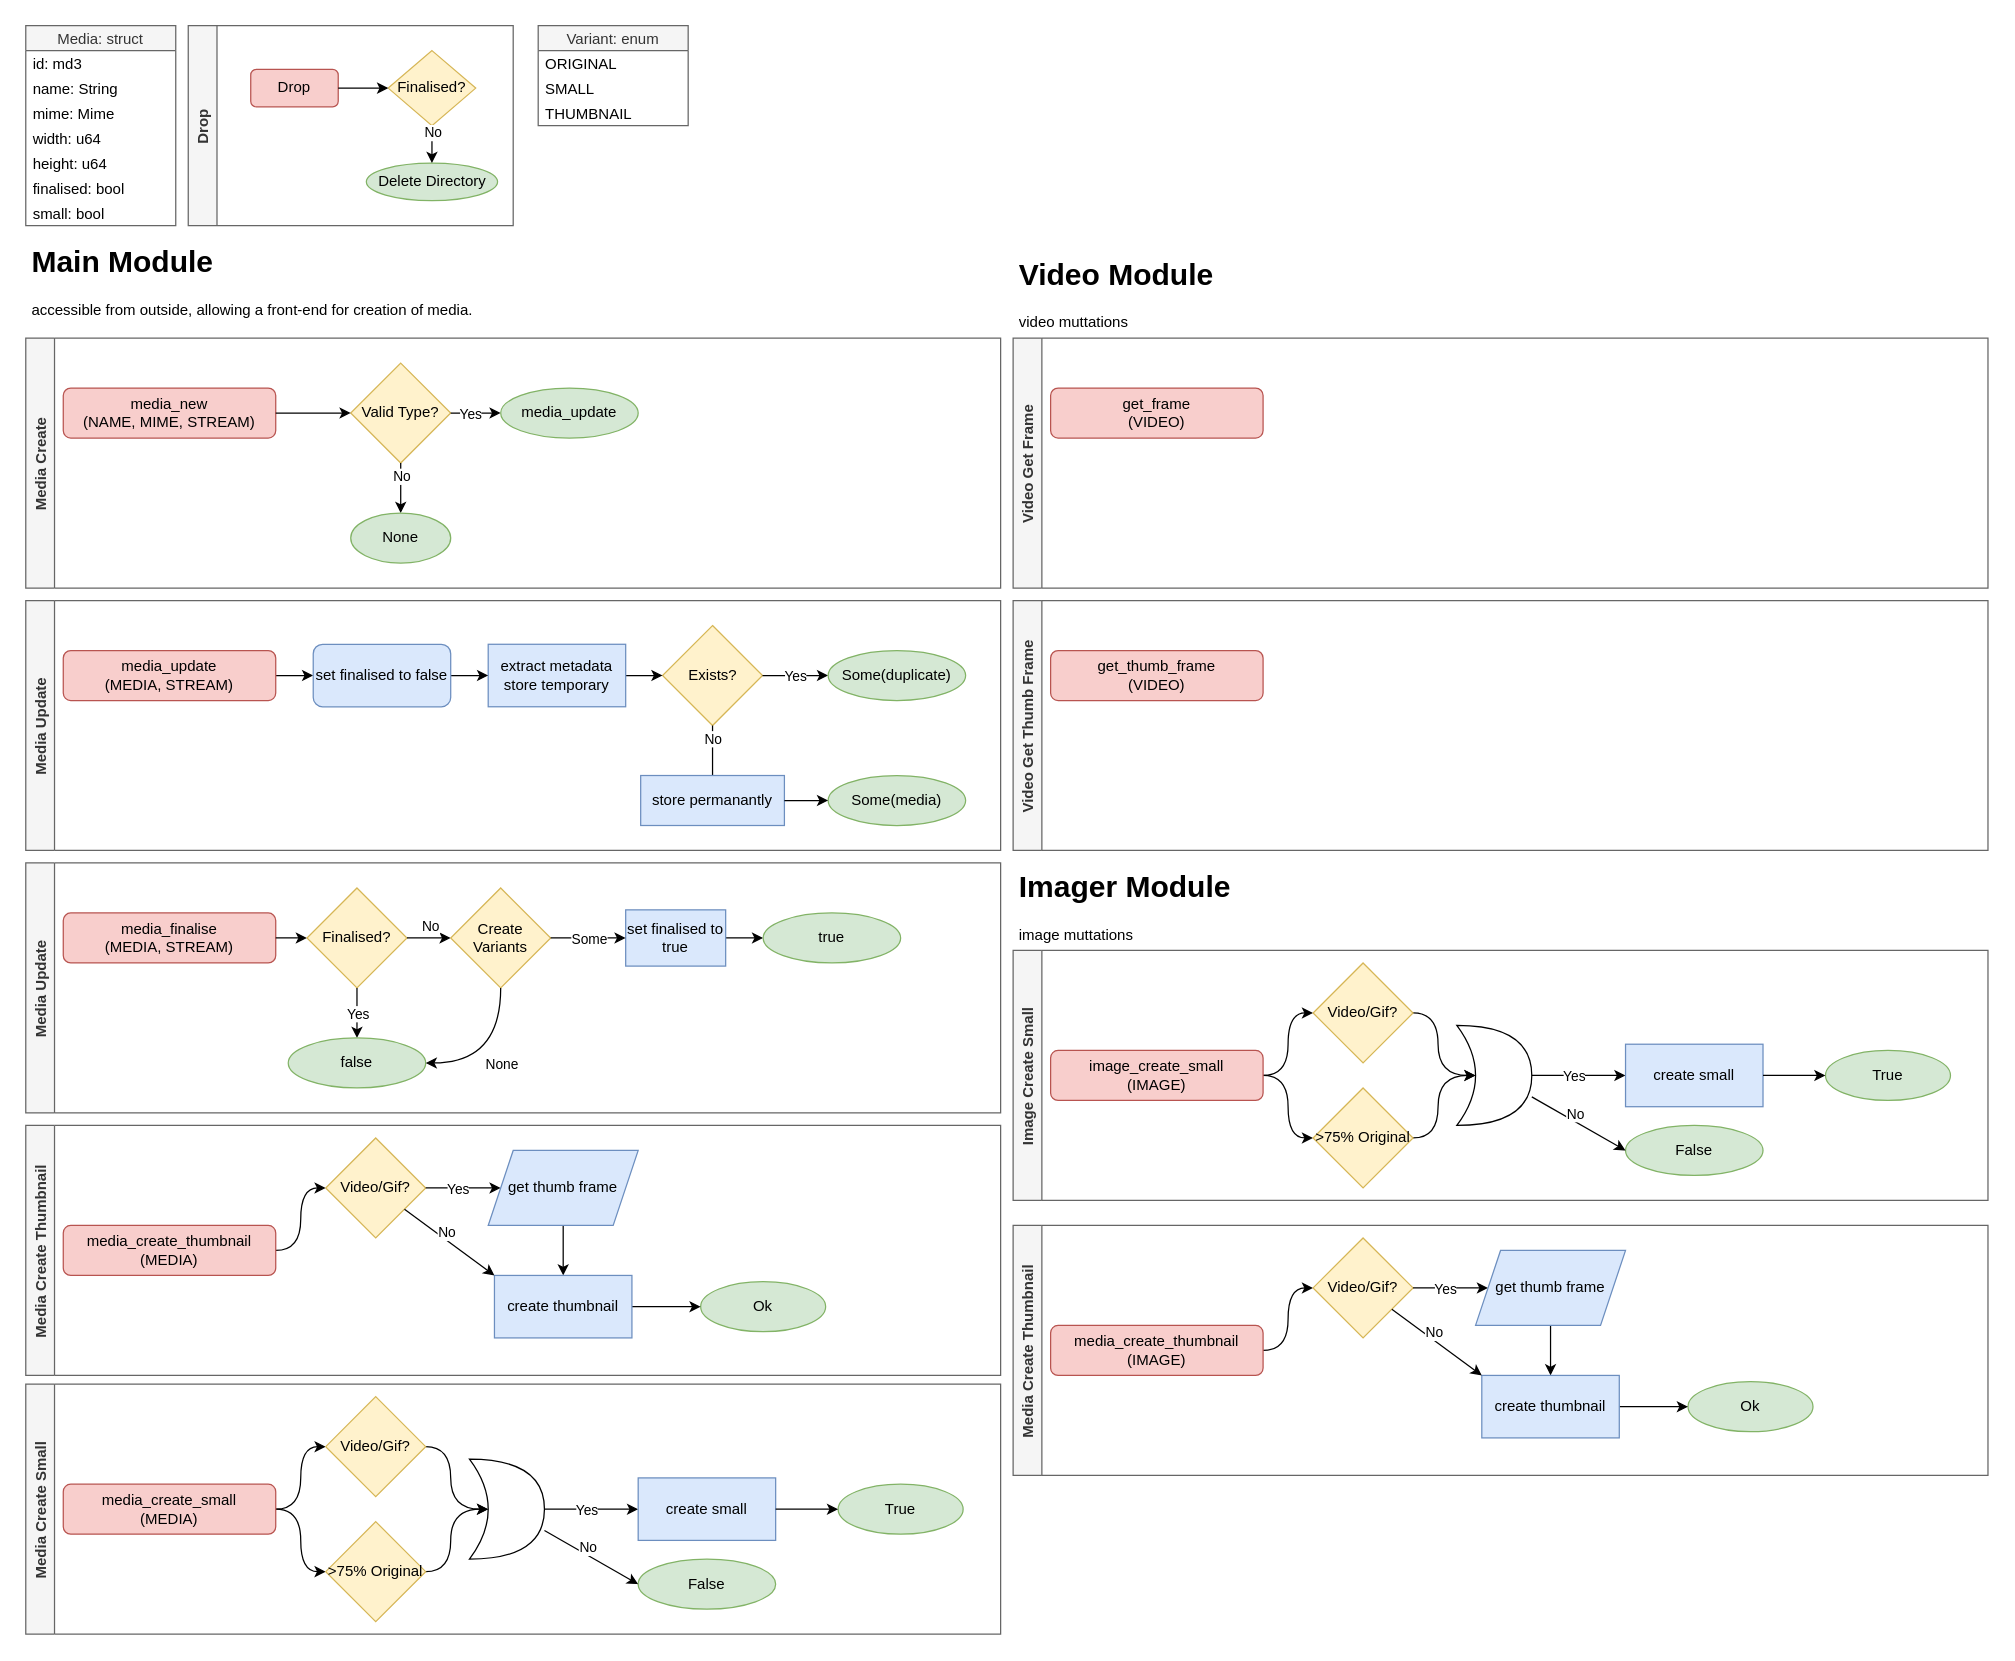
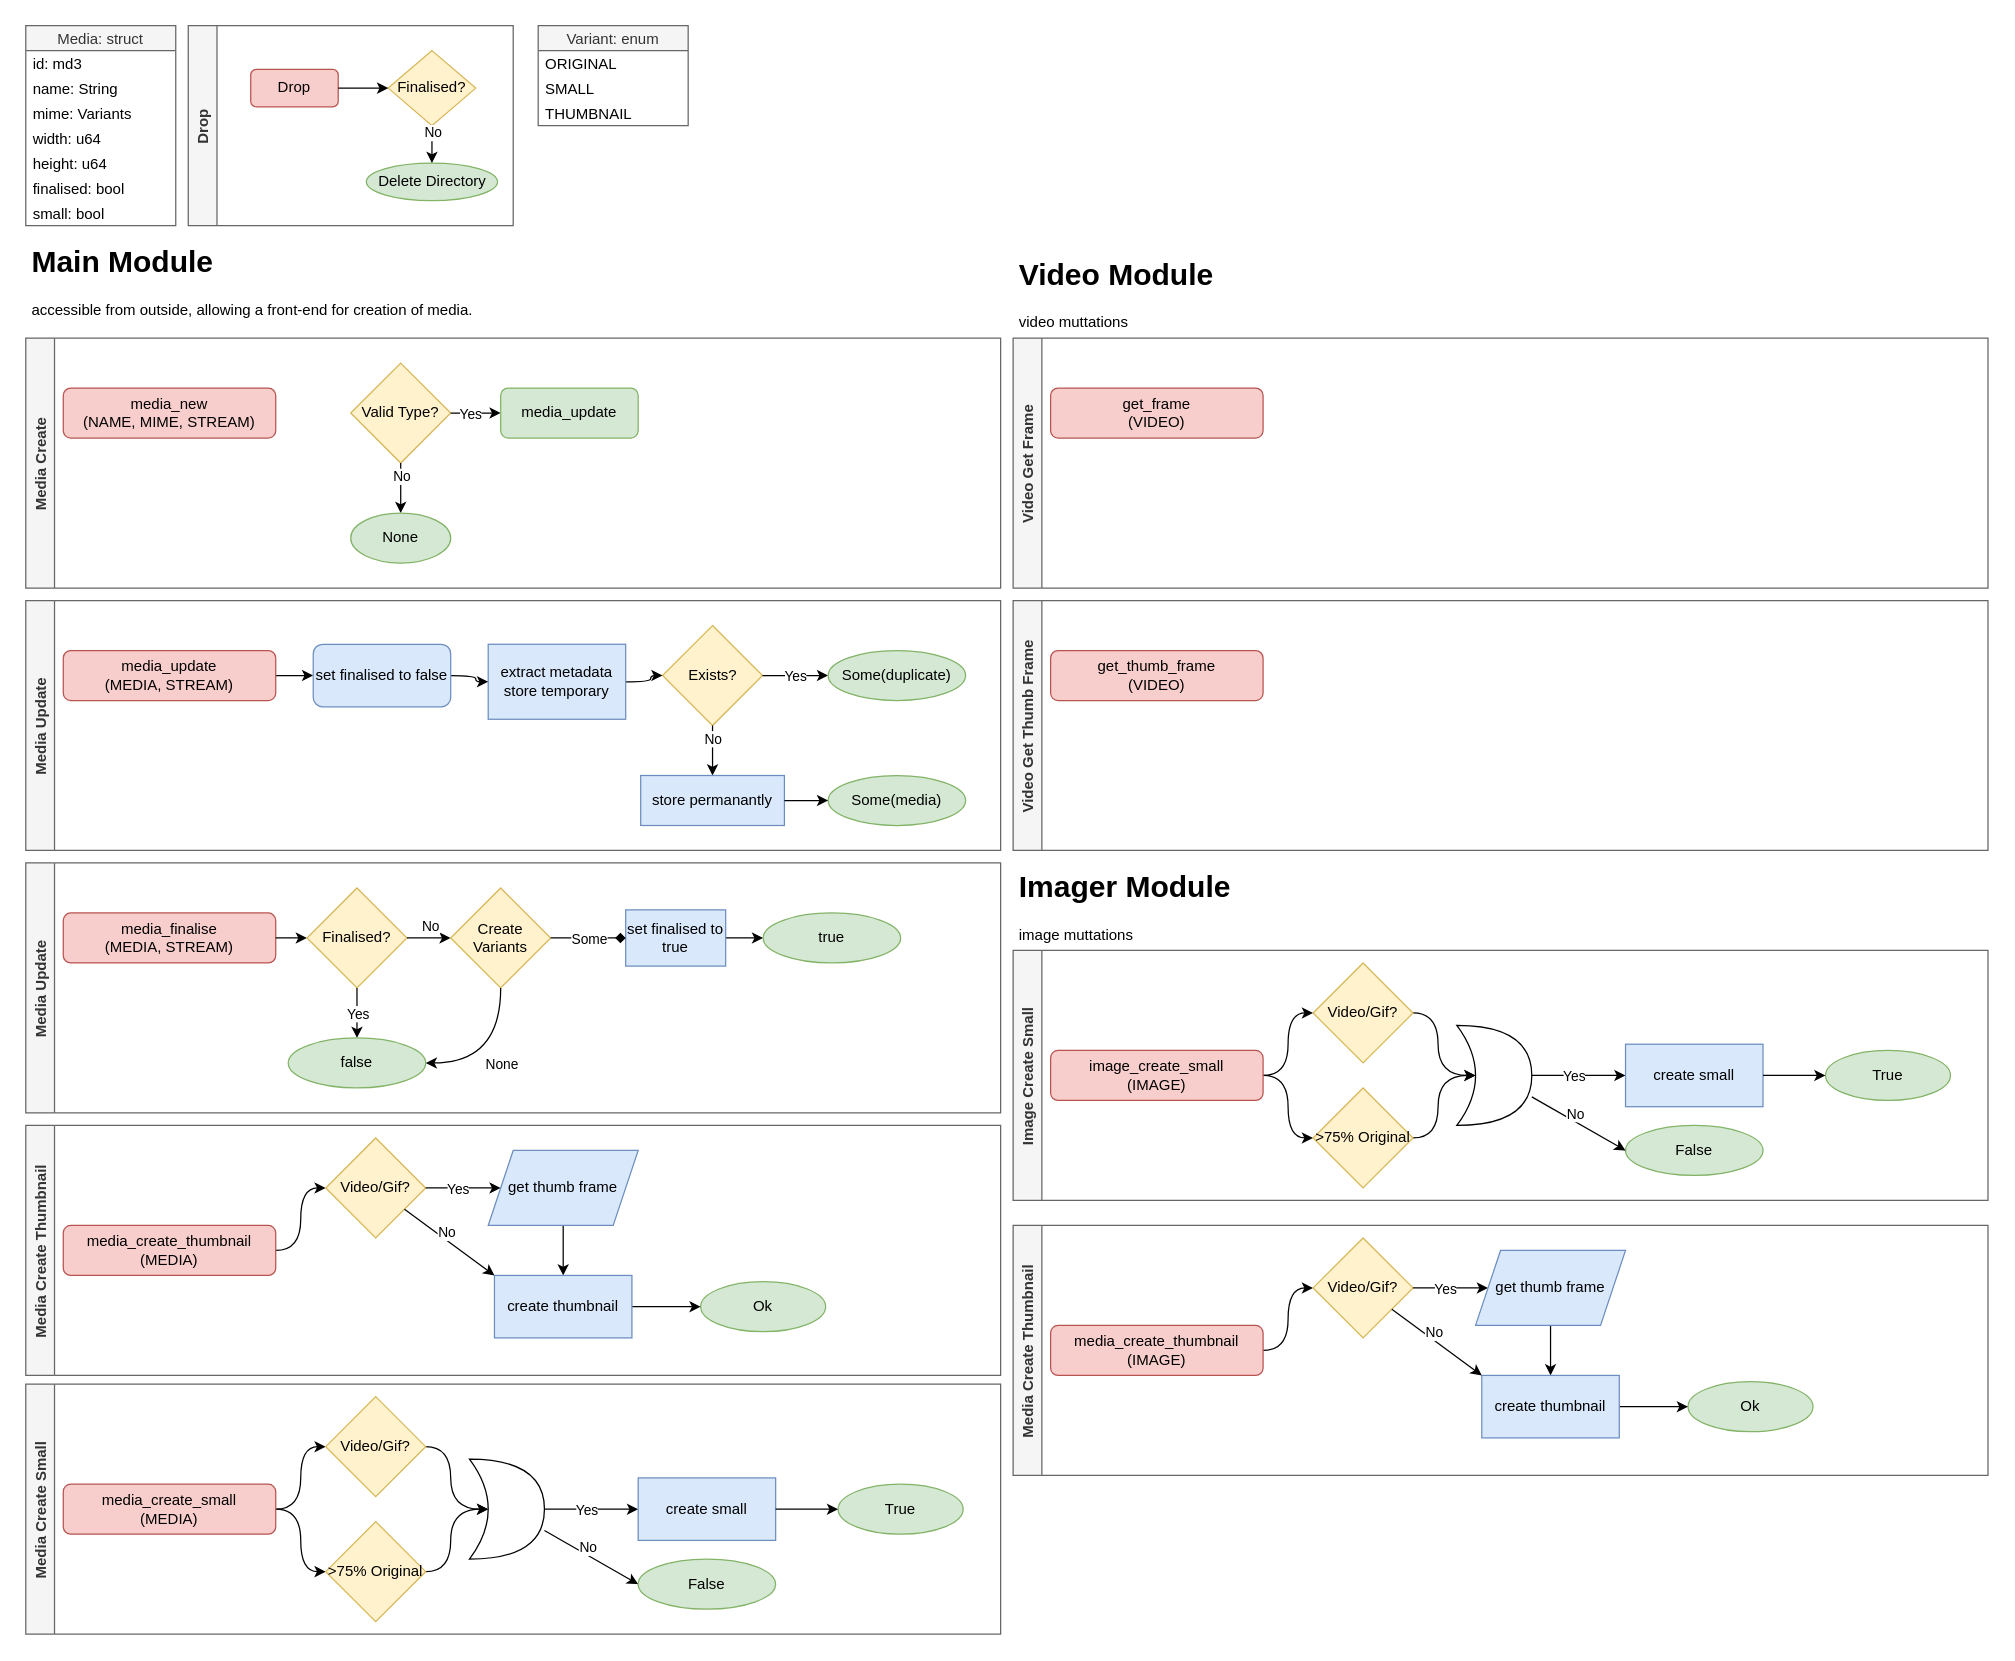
(67, 114) -> (84, 114)
(309, 413) -> none
(569, 413) -> (569, 413)
(557, 676) -> (557, 682)
(713, 769) -> (713, 766)
(616, 938) -> (615, 938)
